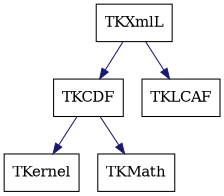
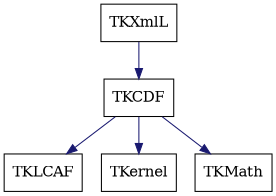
(155, 56) -> (95, 132)
